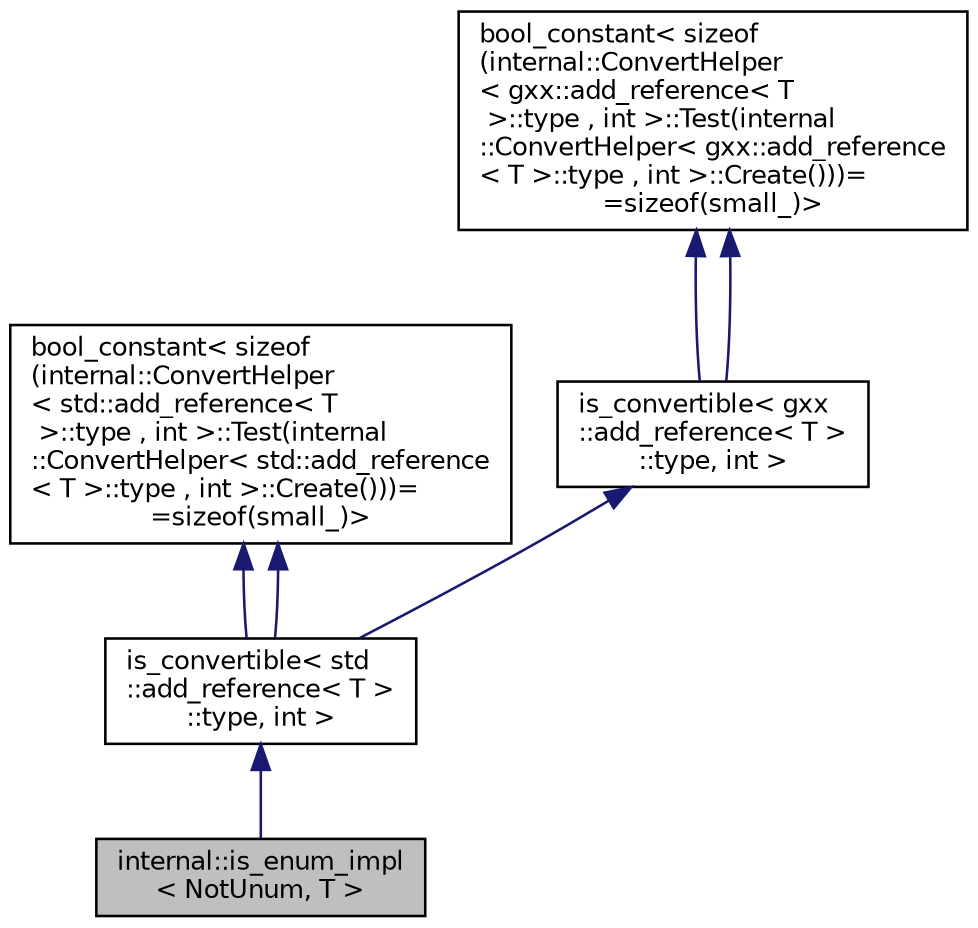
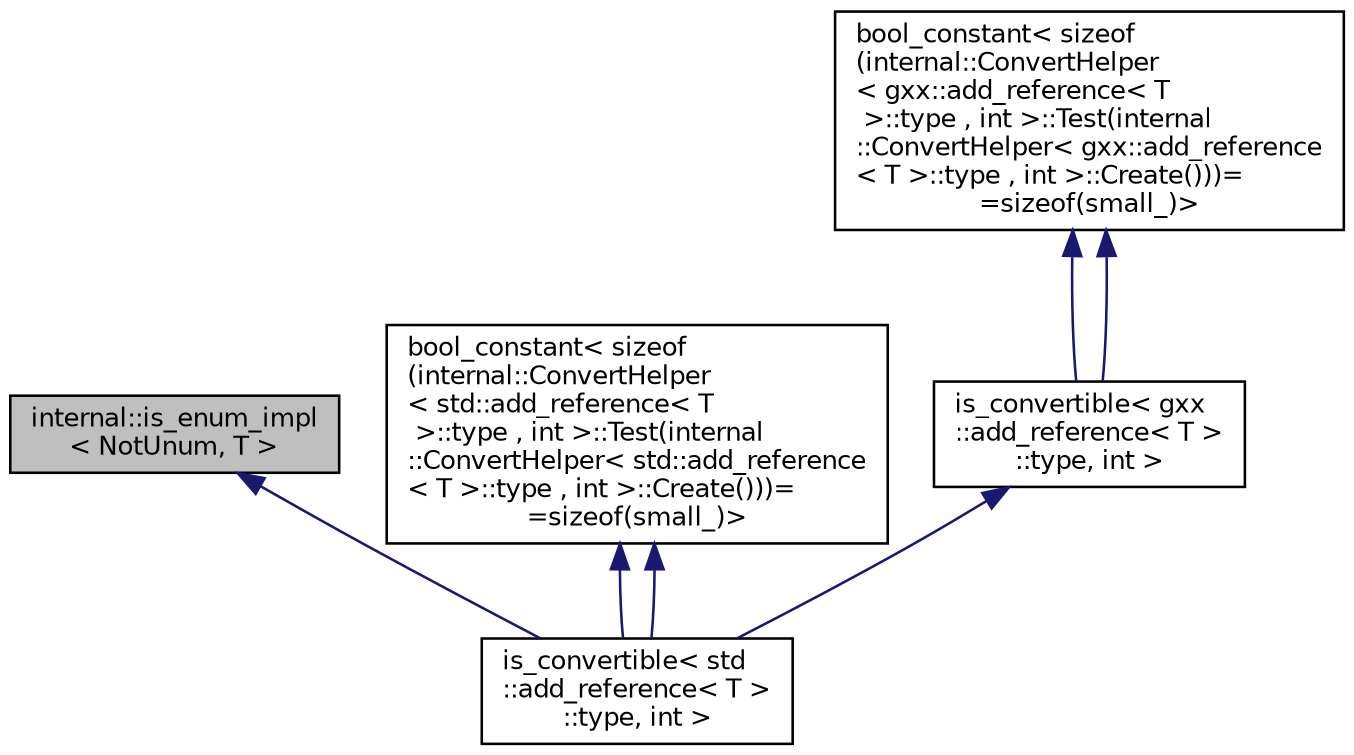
(261, 804) -> (399, 564)
